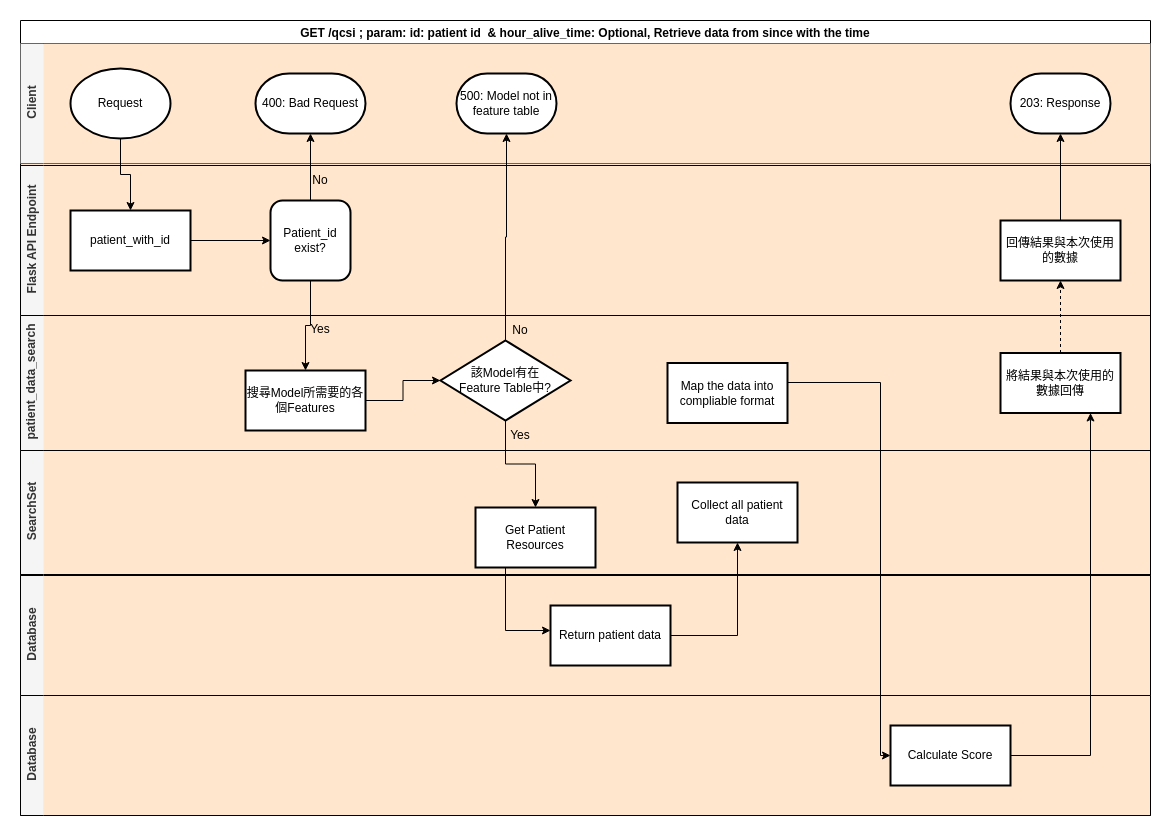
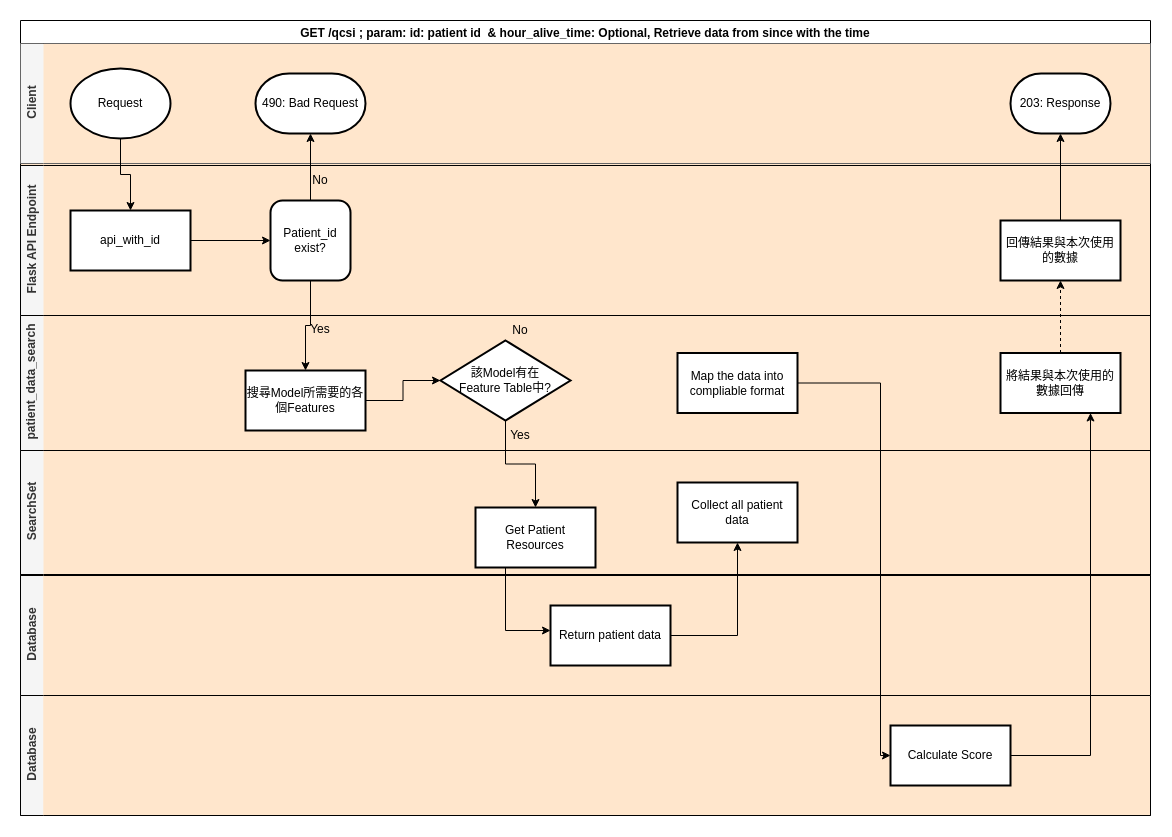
(311, 104) -> (311, 104)
(507, 104) -> none
(506, 240) -> none
(131, 241) -> (131, 241)
(728, 393) -> (738, 383)
